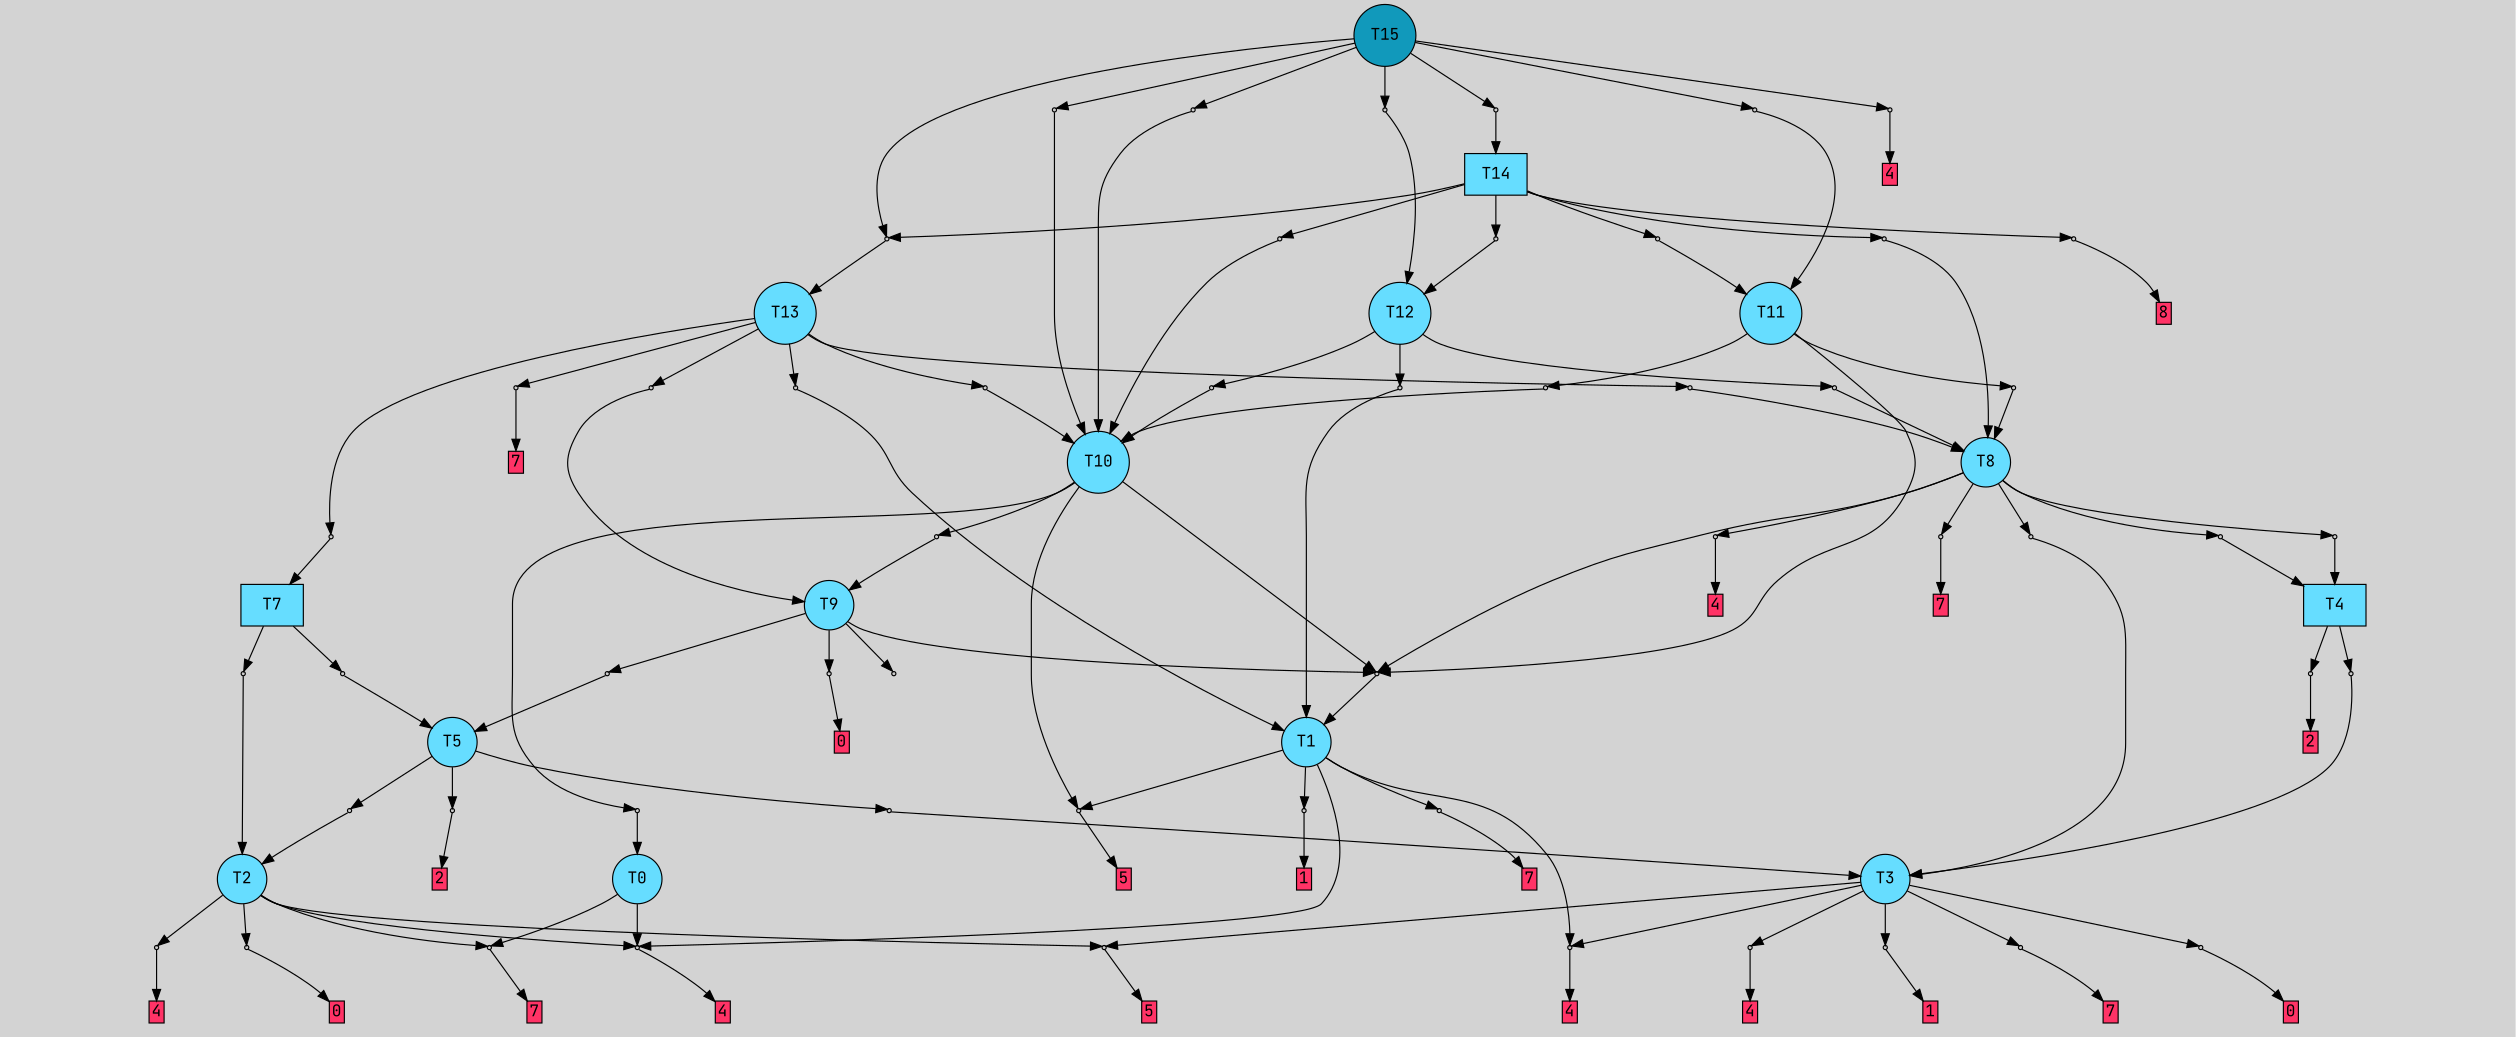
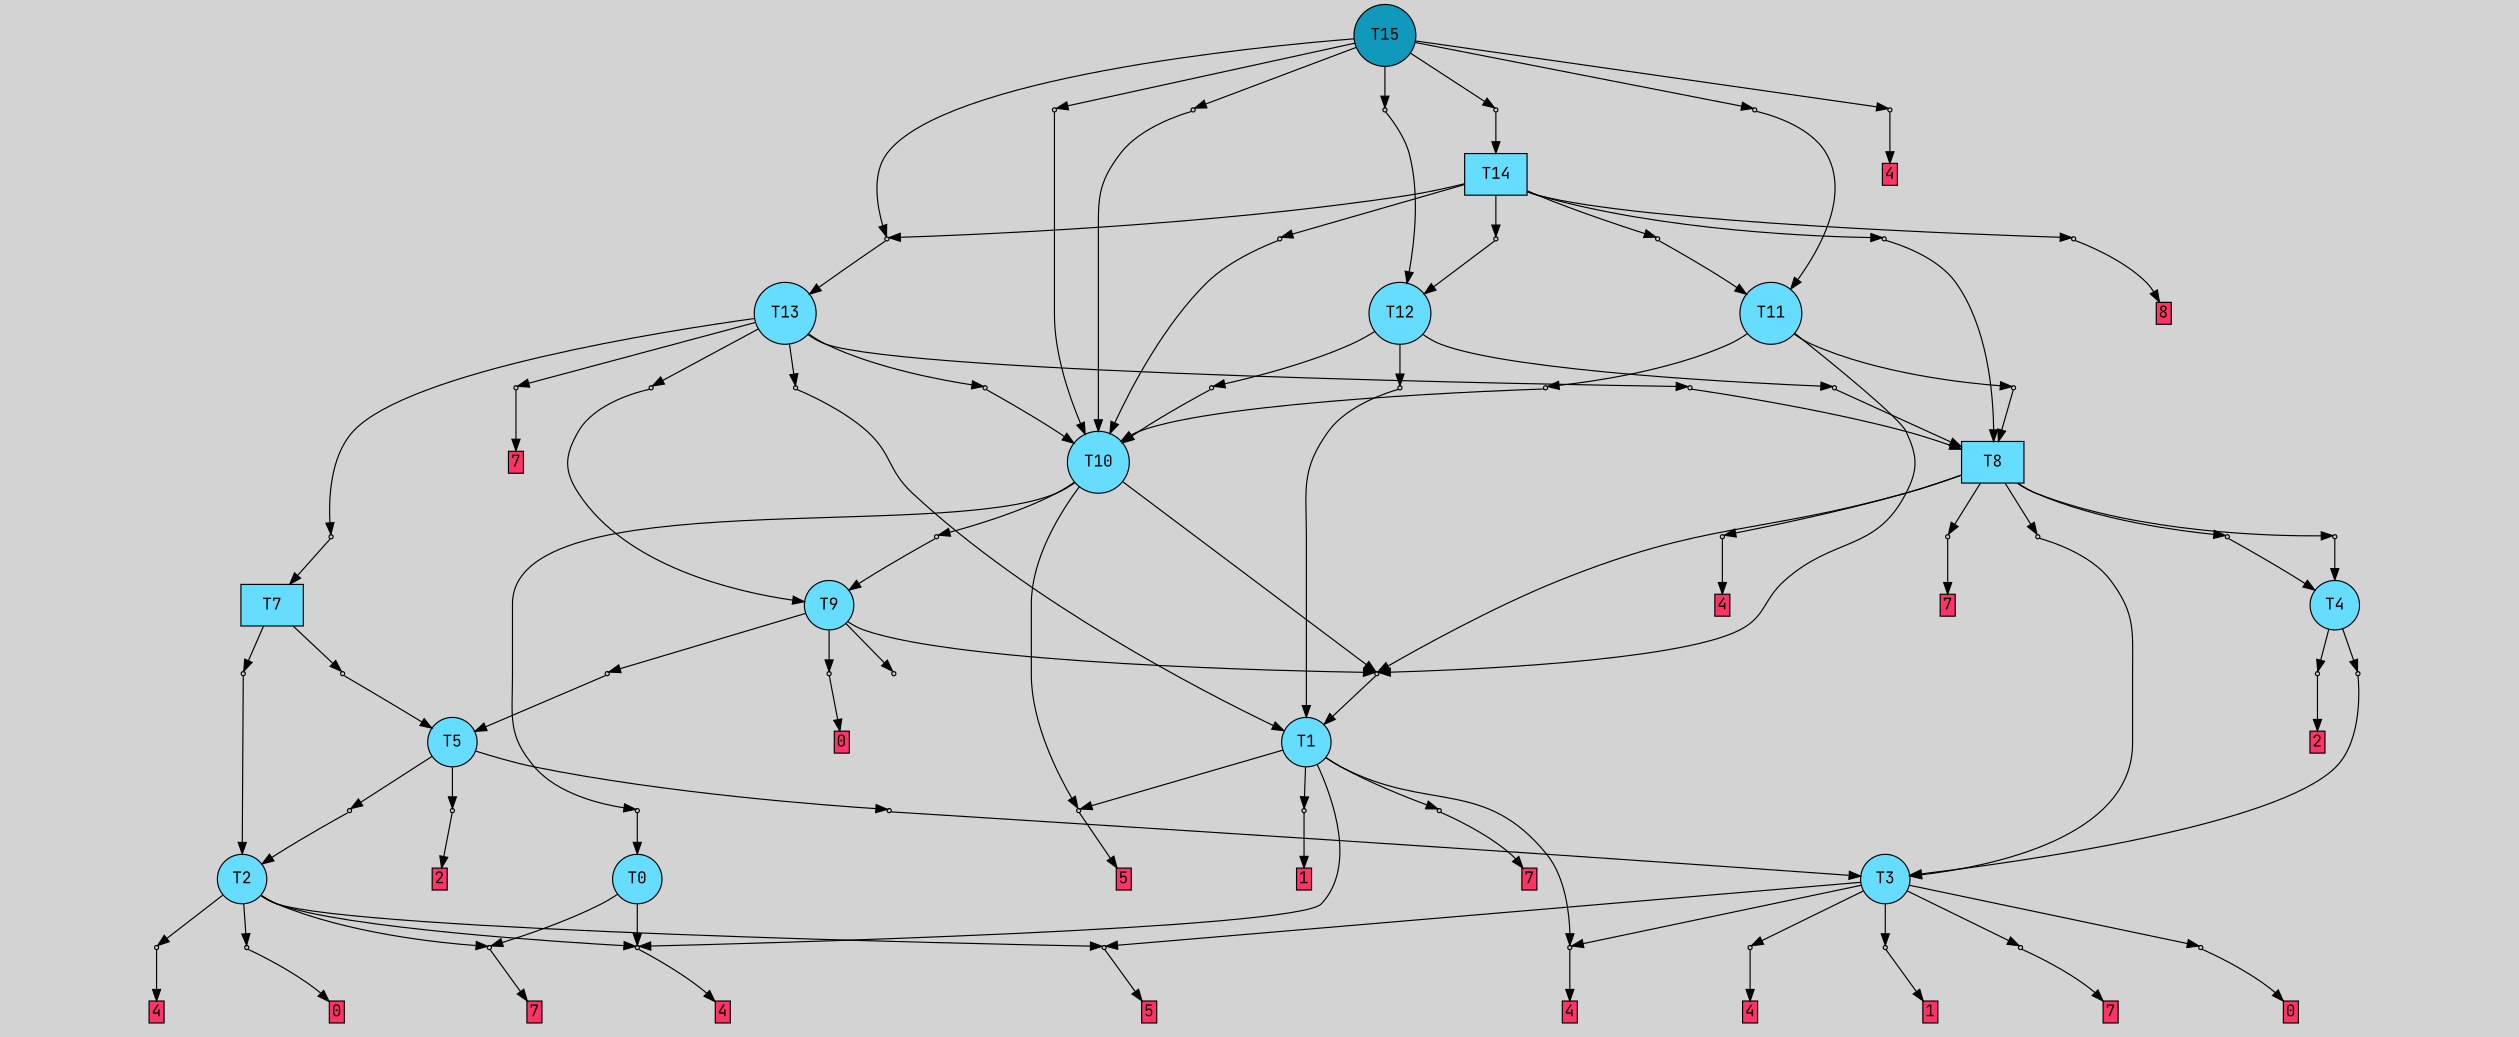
(1986, 462) -> (1993, 462)
(2335, 605) -> (2335, 605)
